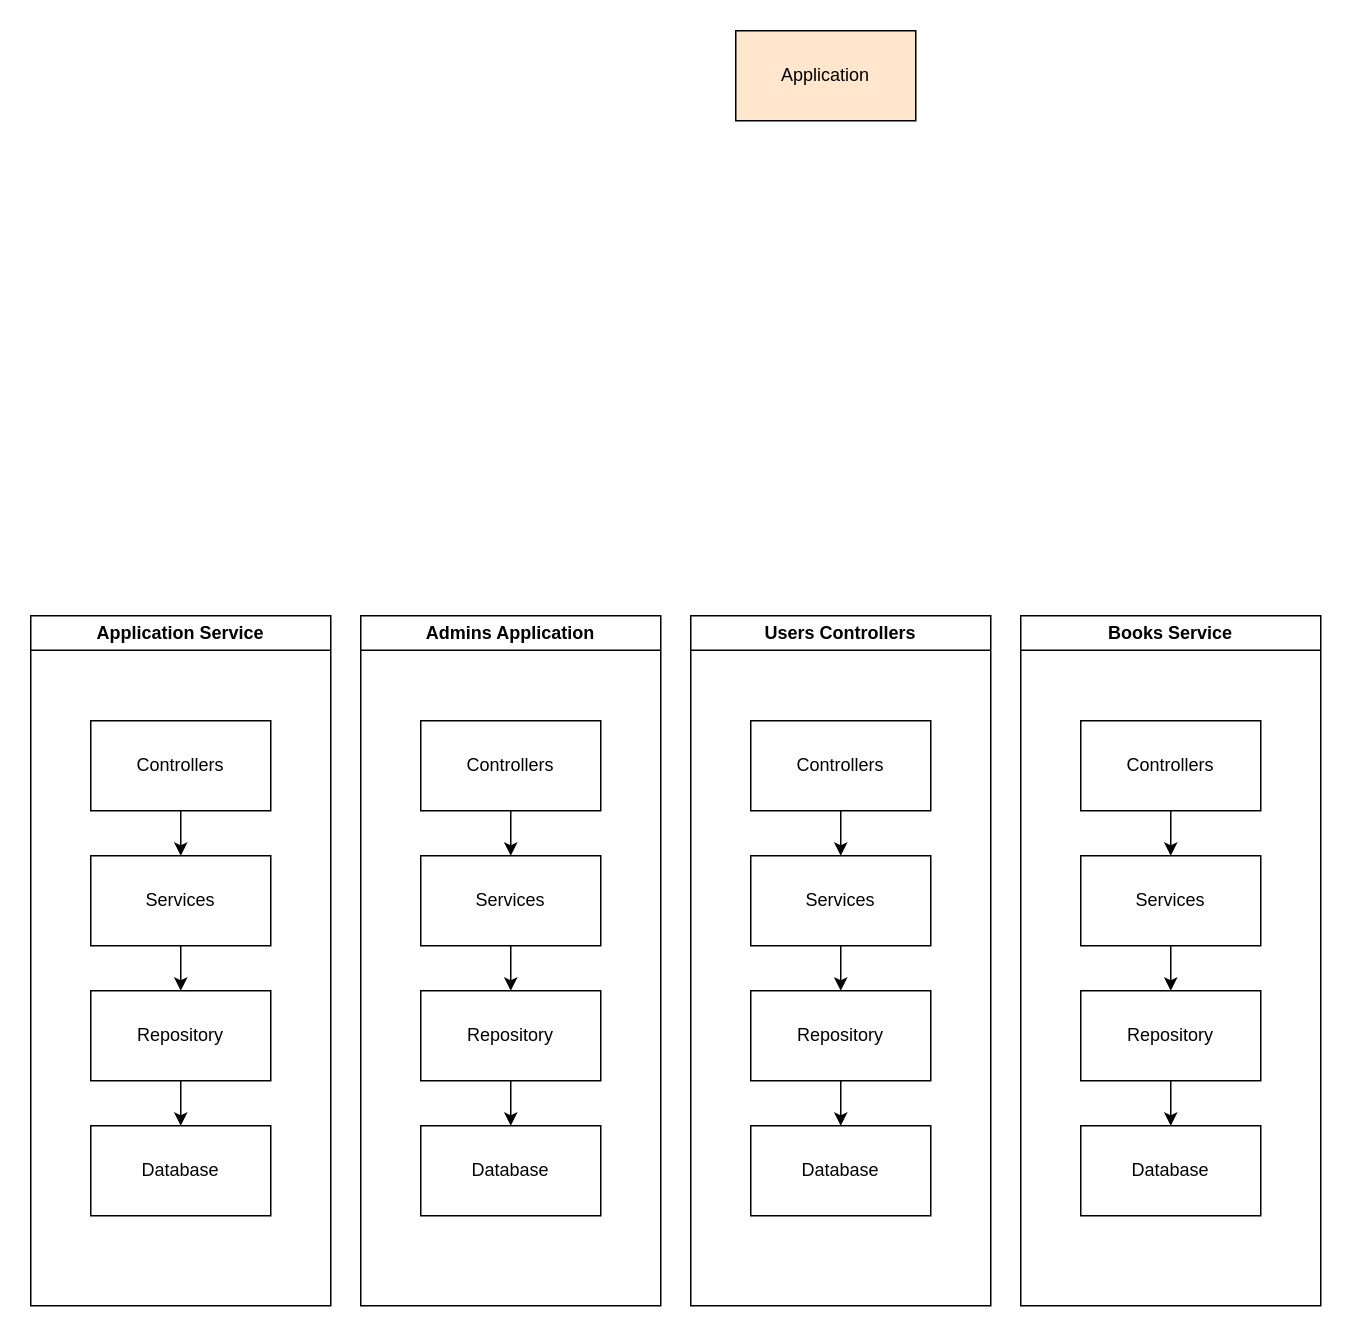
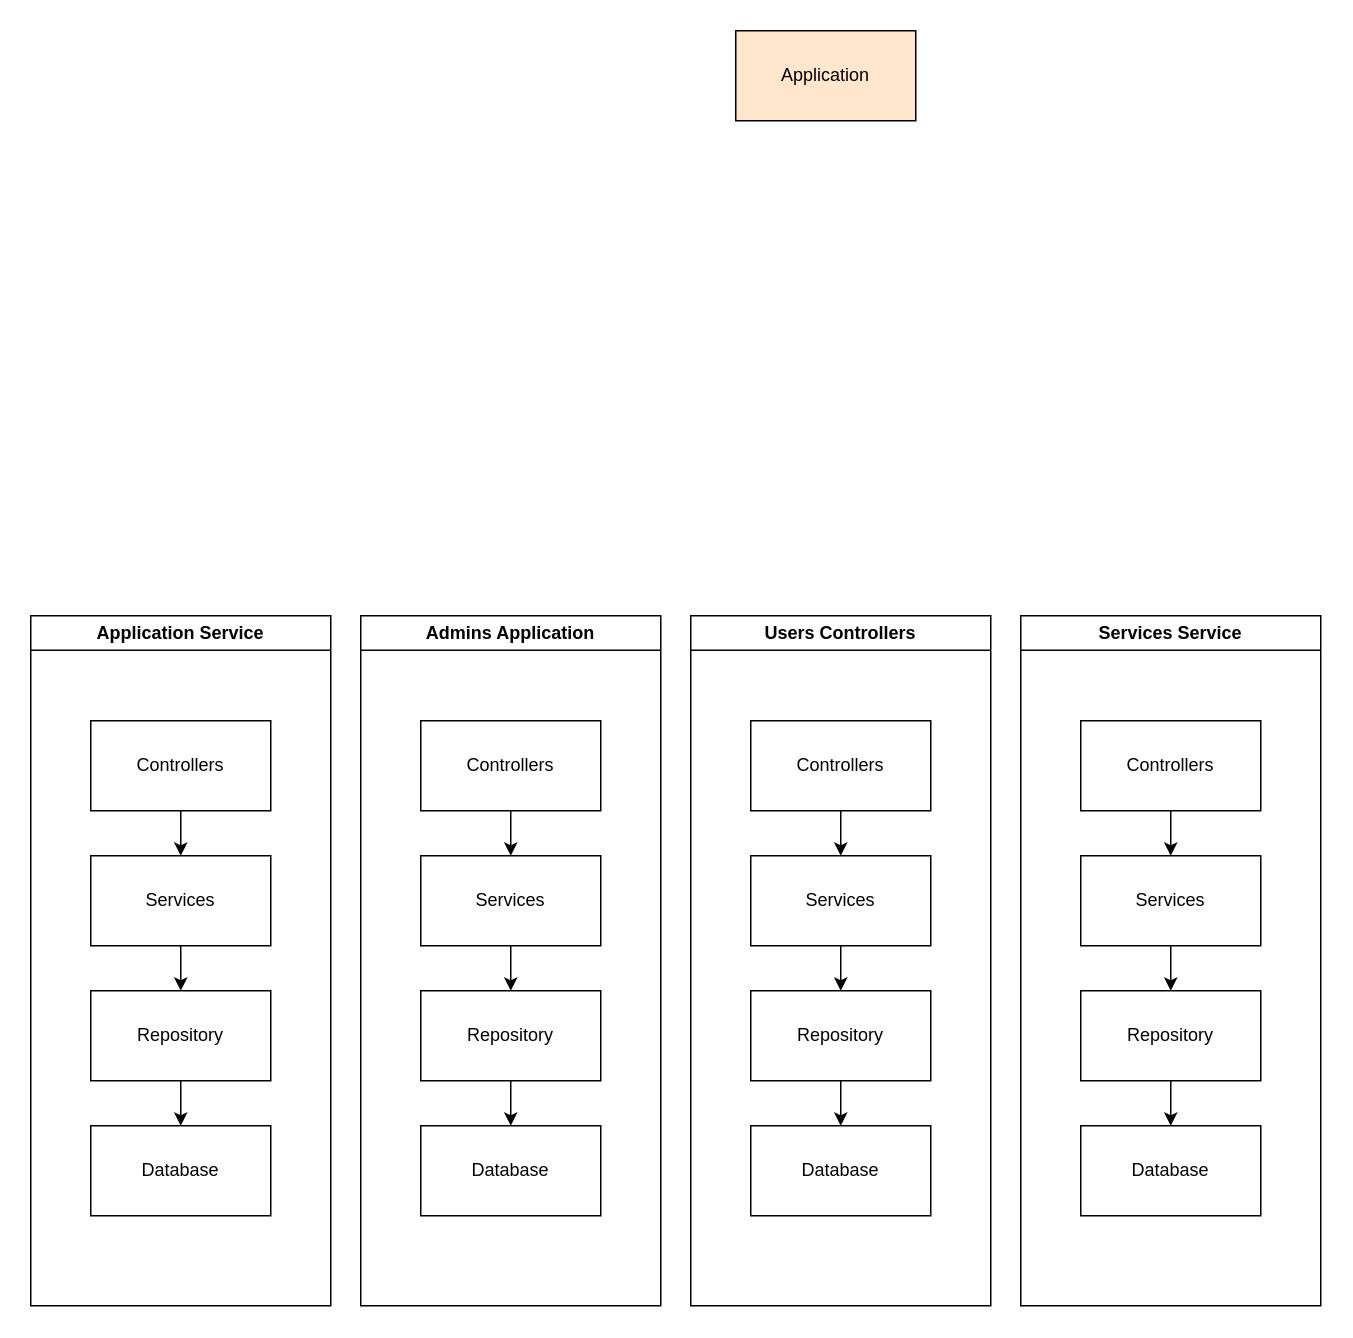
(1171, 634) -> (1171, 634)
